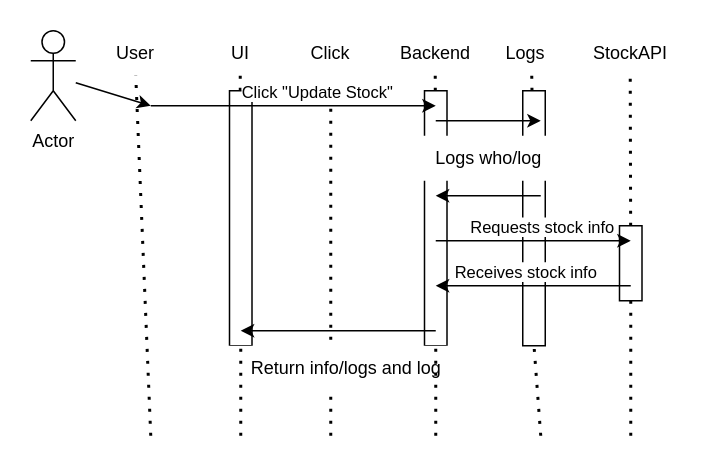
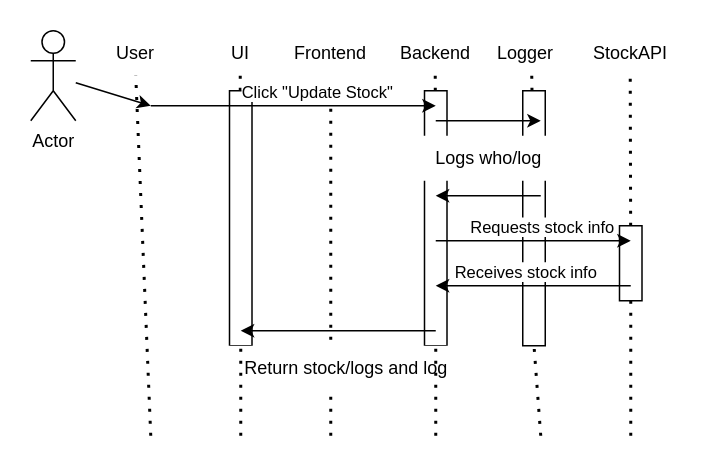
(331, 53) -> (331, 53)
(526, 53) -> (526, 53)
(347, 368) -> (347, 368)
